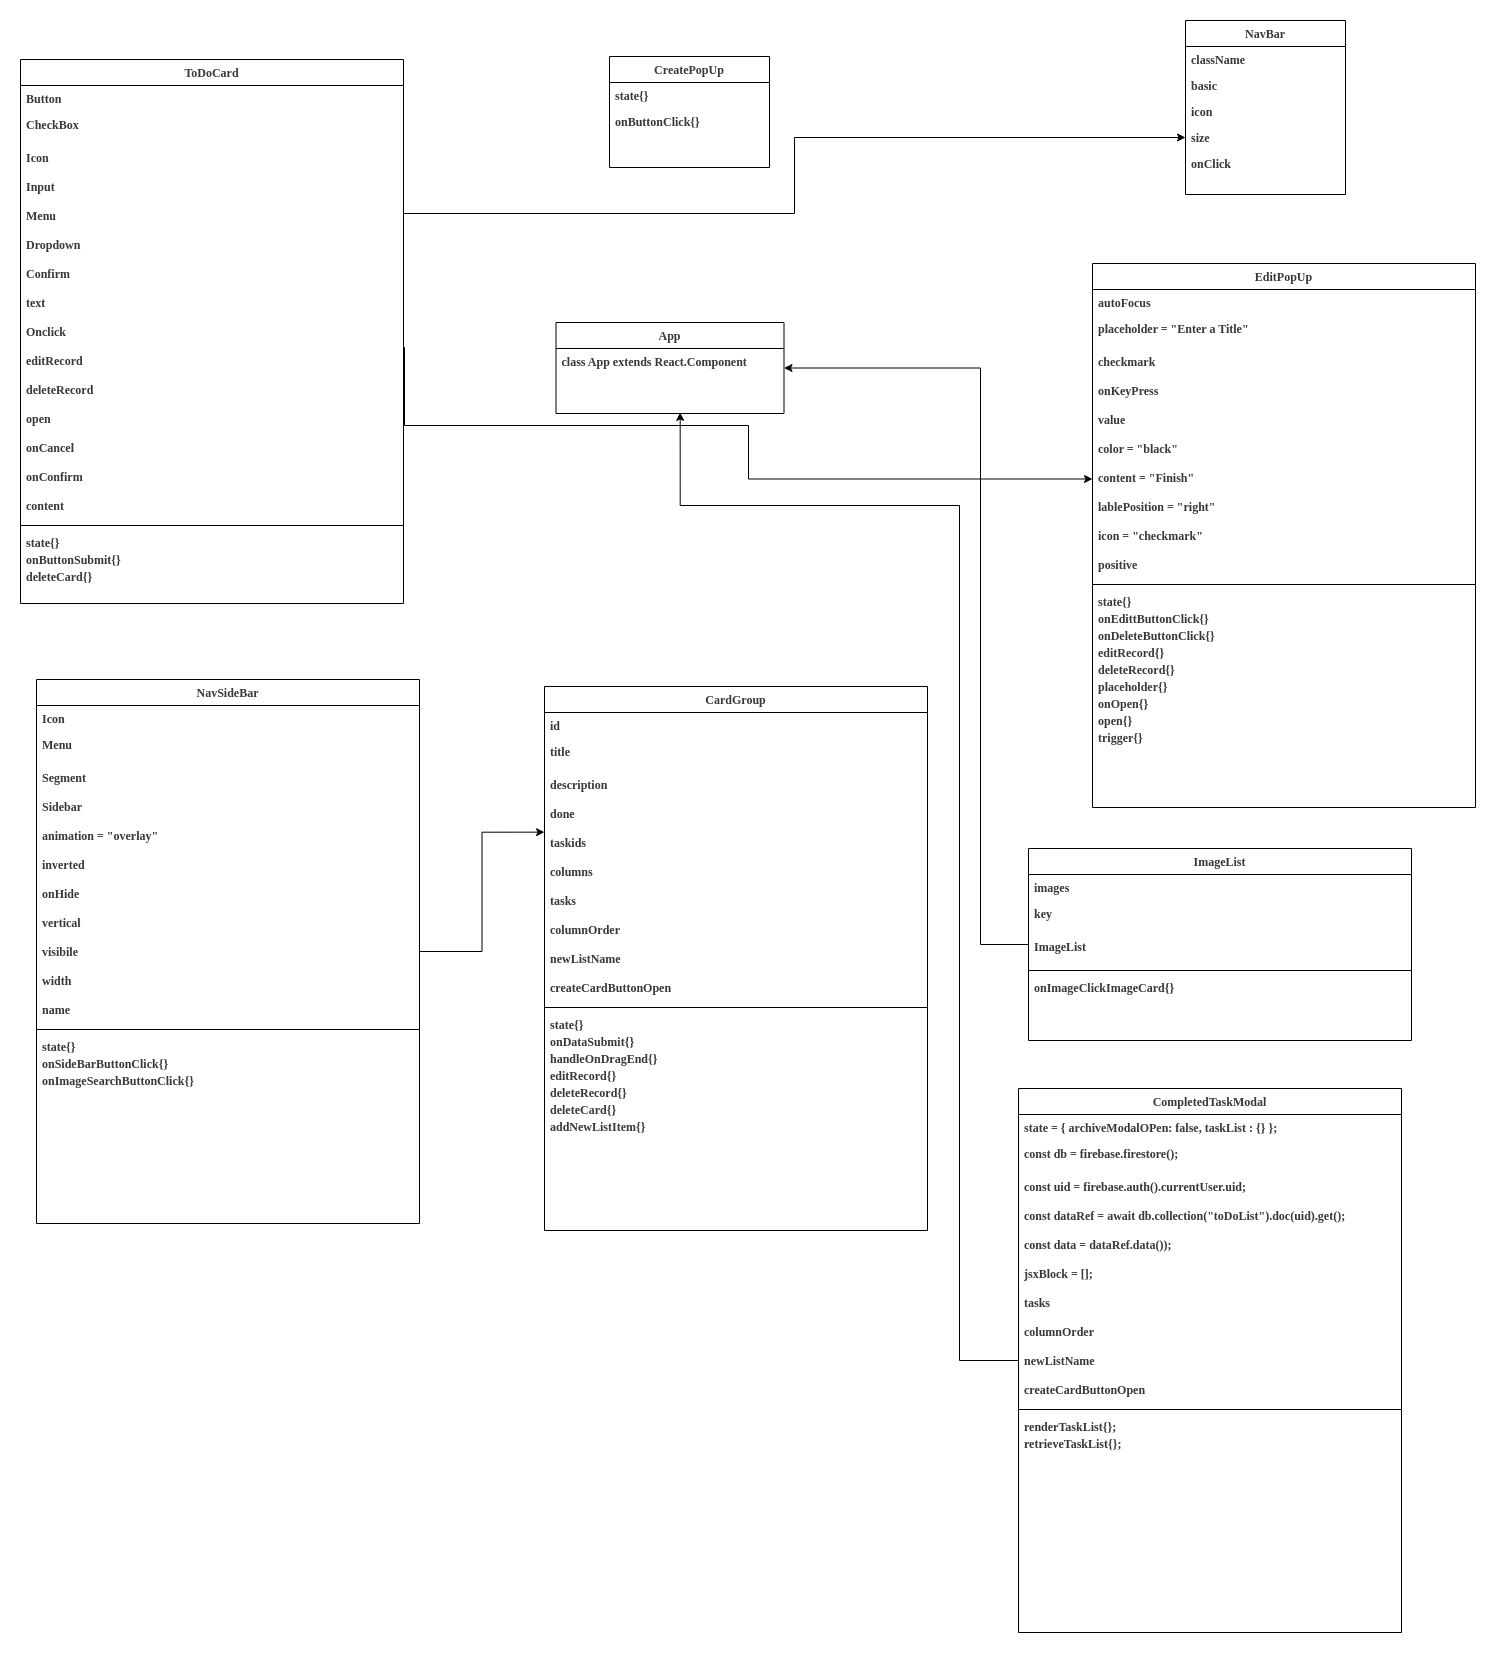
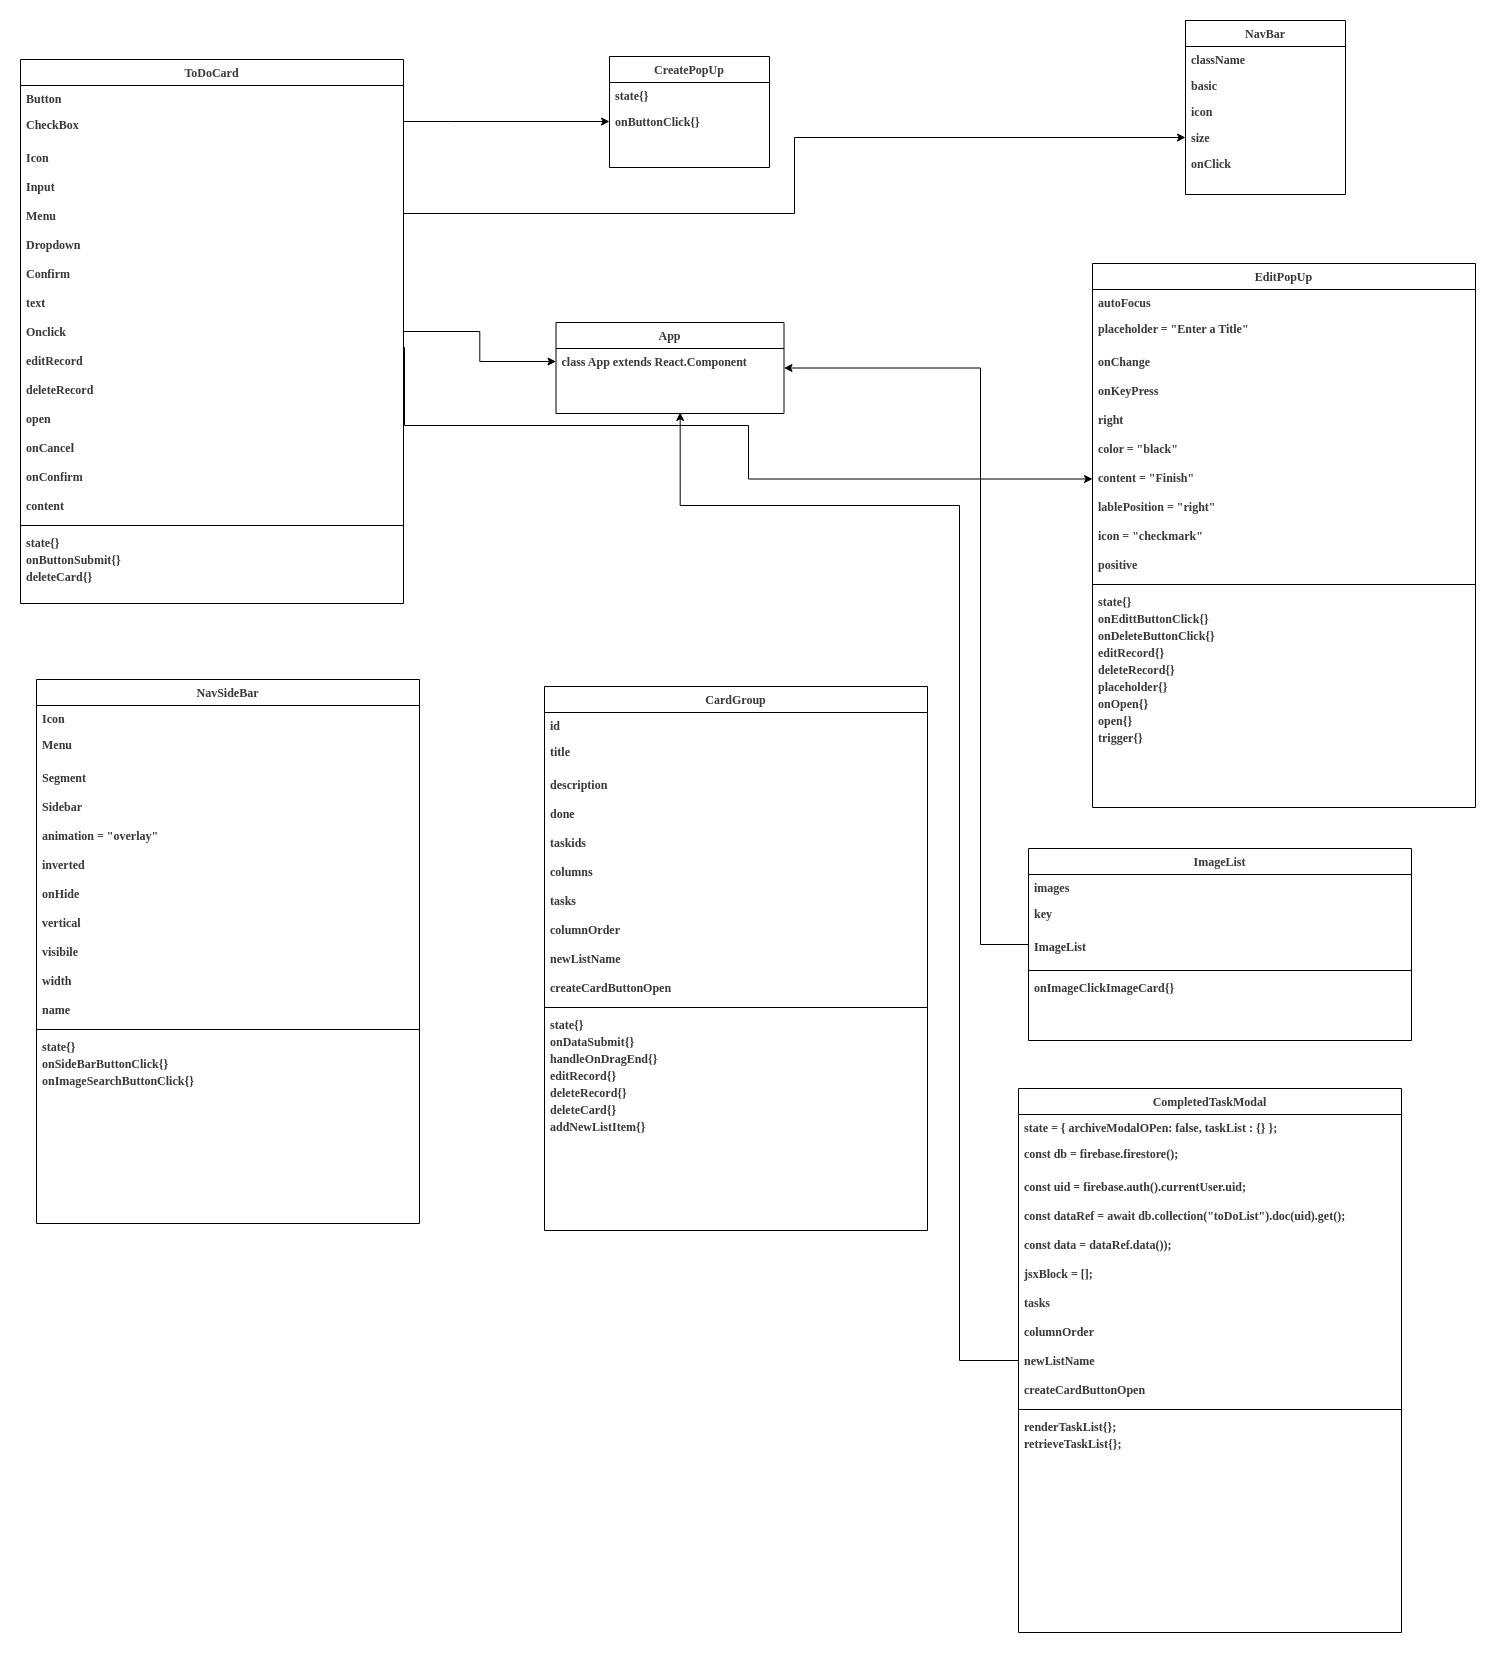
none -> (504, 122)
none -> (480, 344)
(1128, 362) -> (1125, 362)
(1113, 420) -> (1113, 420)
(482, 894) -> none
